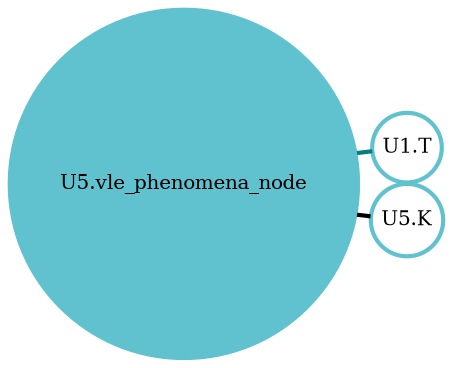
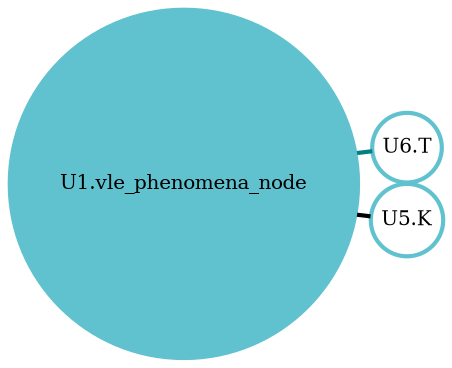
(407, 148) -> (407, 148)
(184, 184) -> (184, 184)
